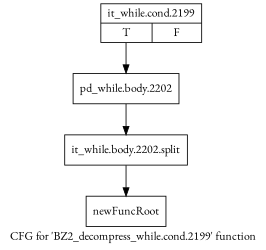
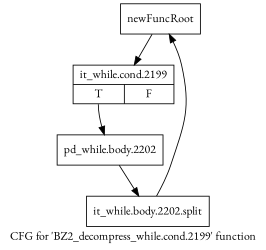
none -> (145, 46)
